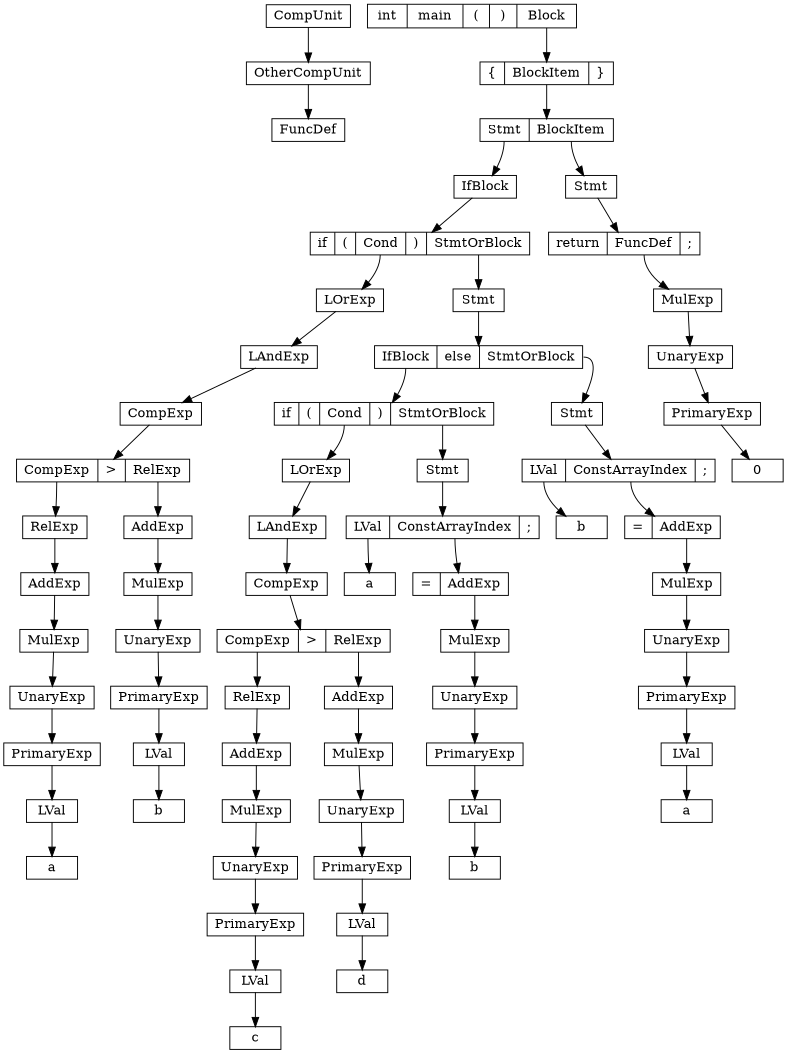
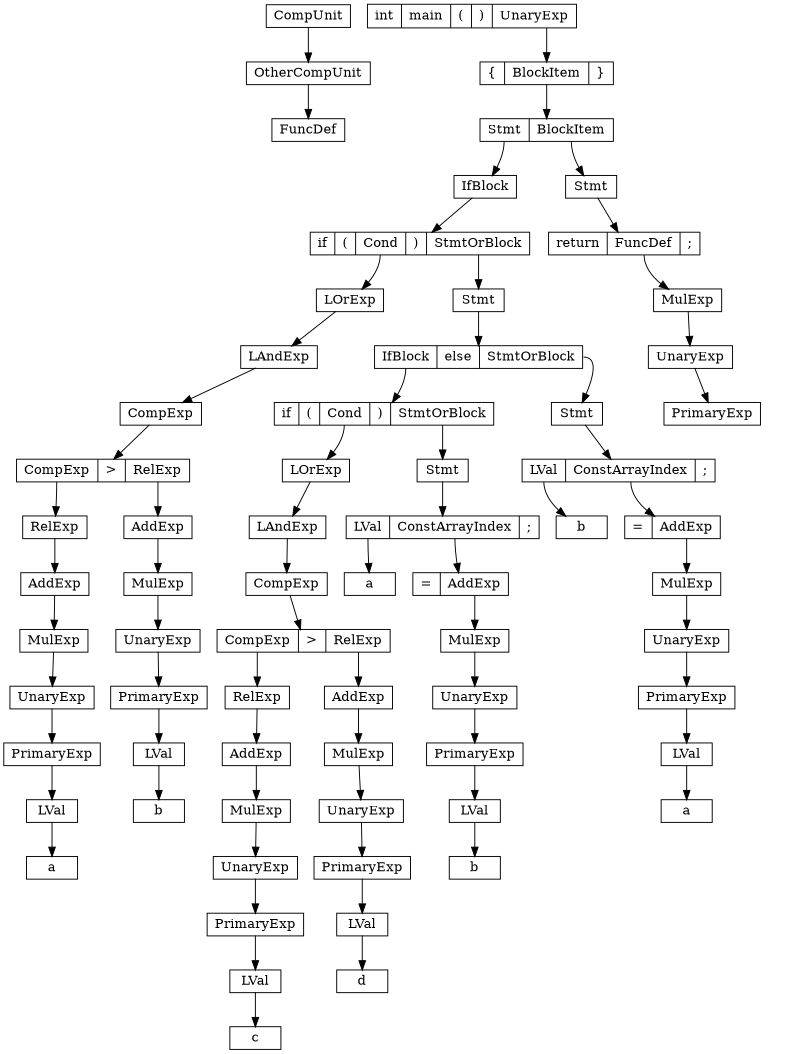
(547, 16) -> (534, 16)
(758, 471) -> none
